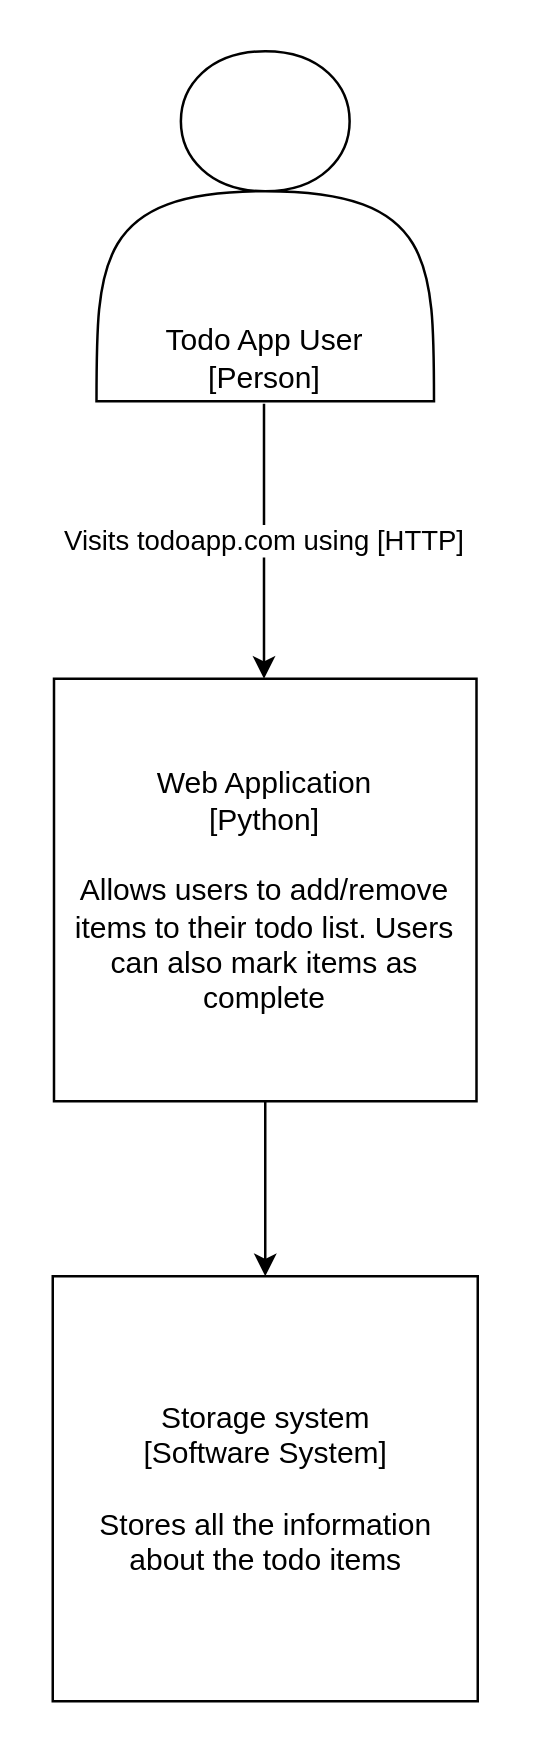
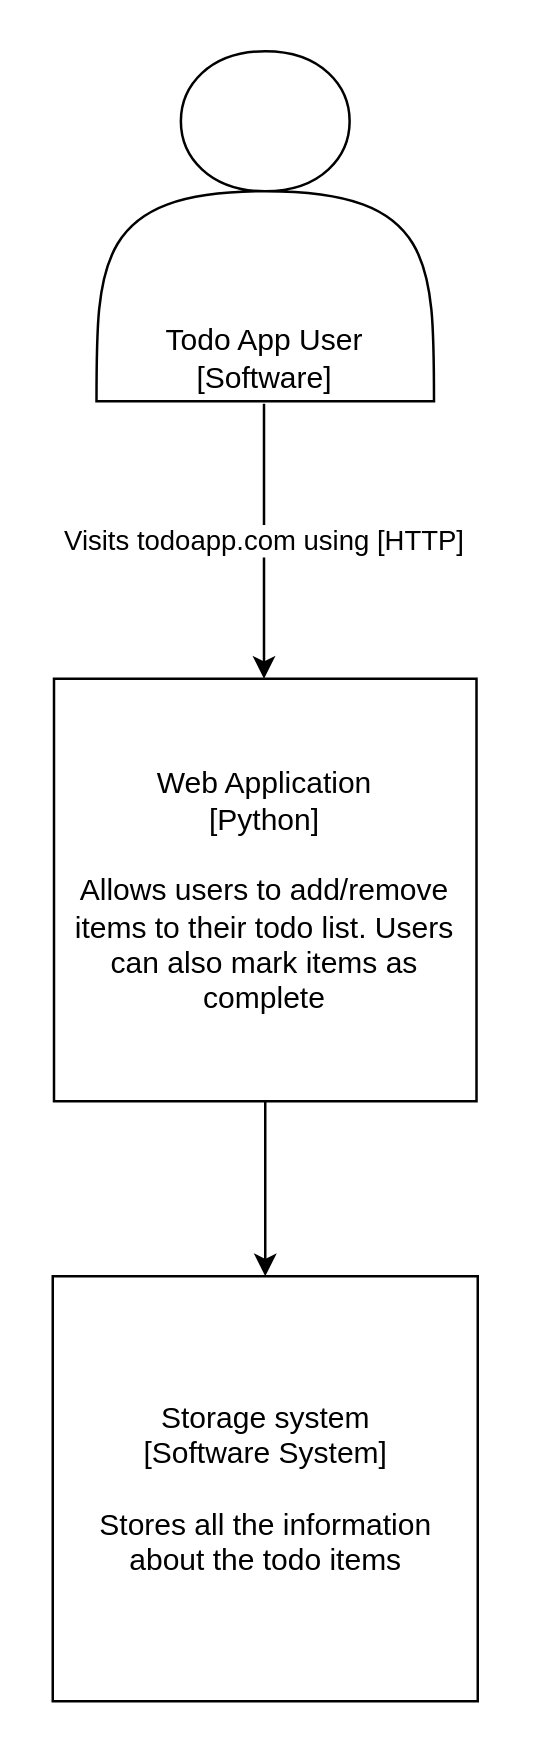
(265, 358) -> (265, 358)
